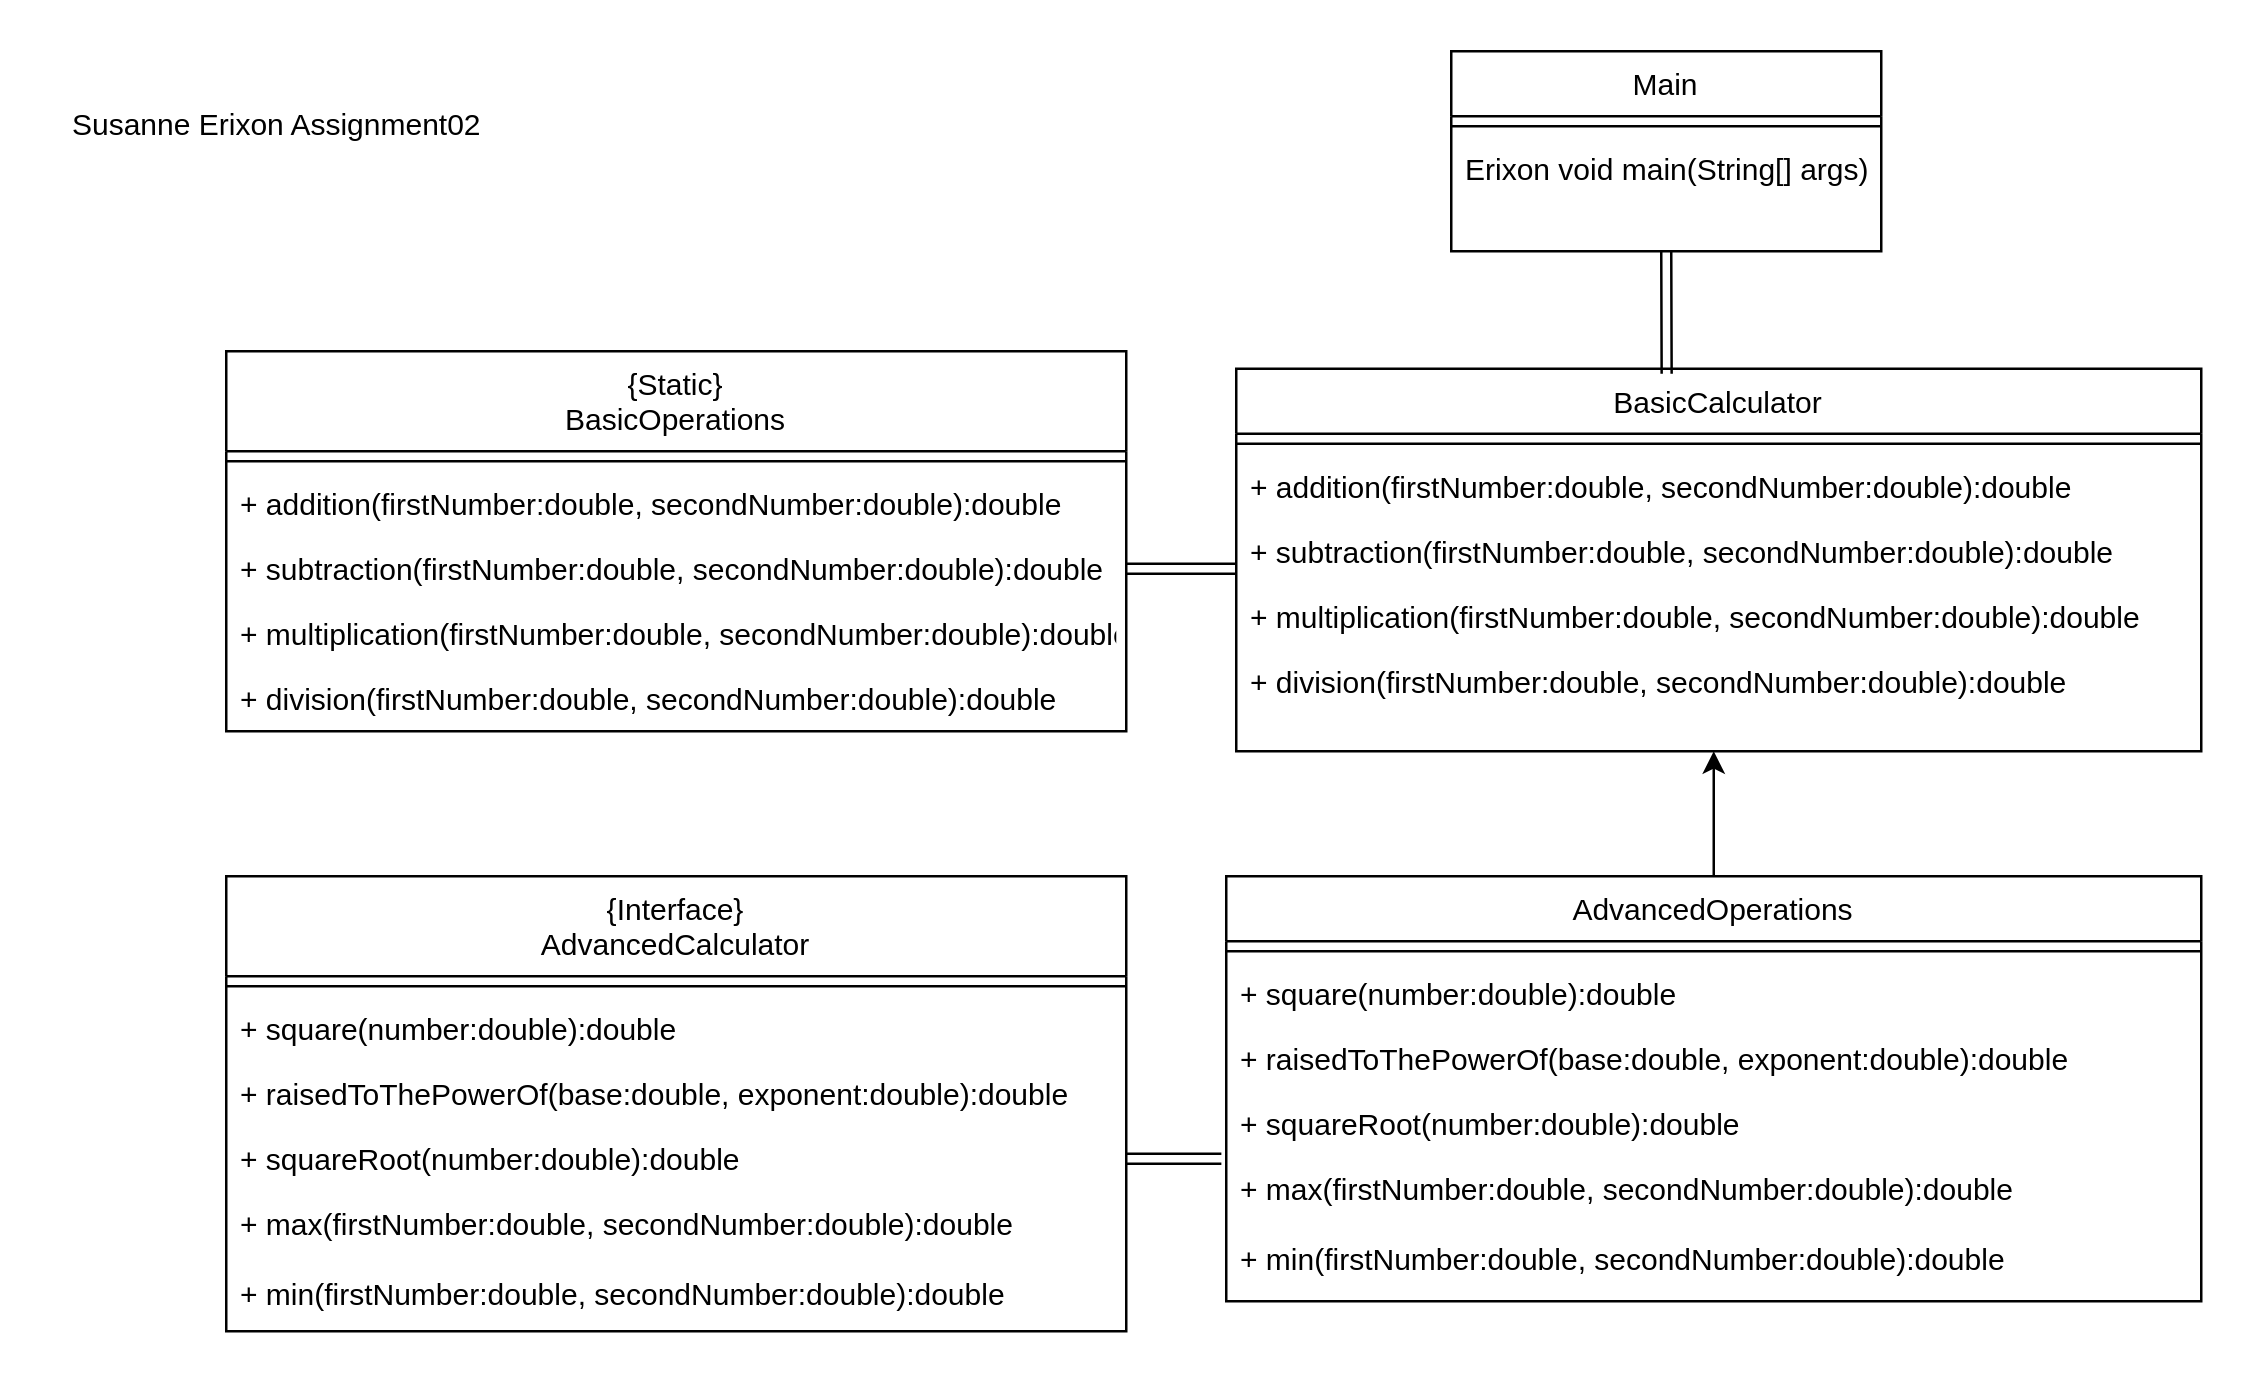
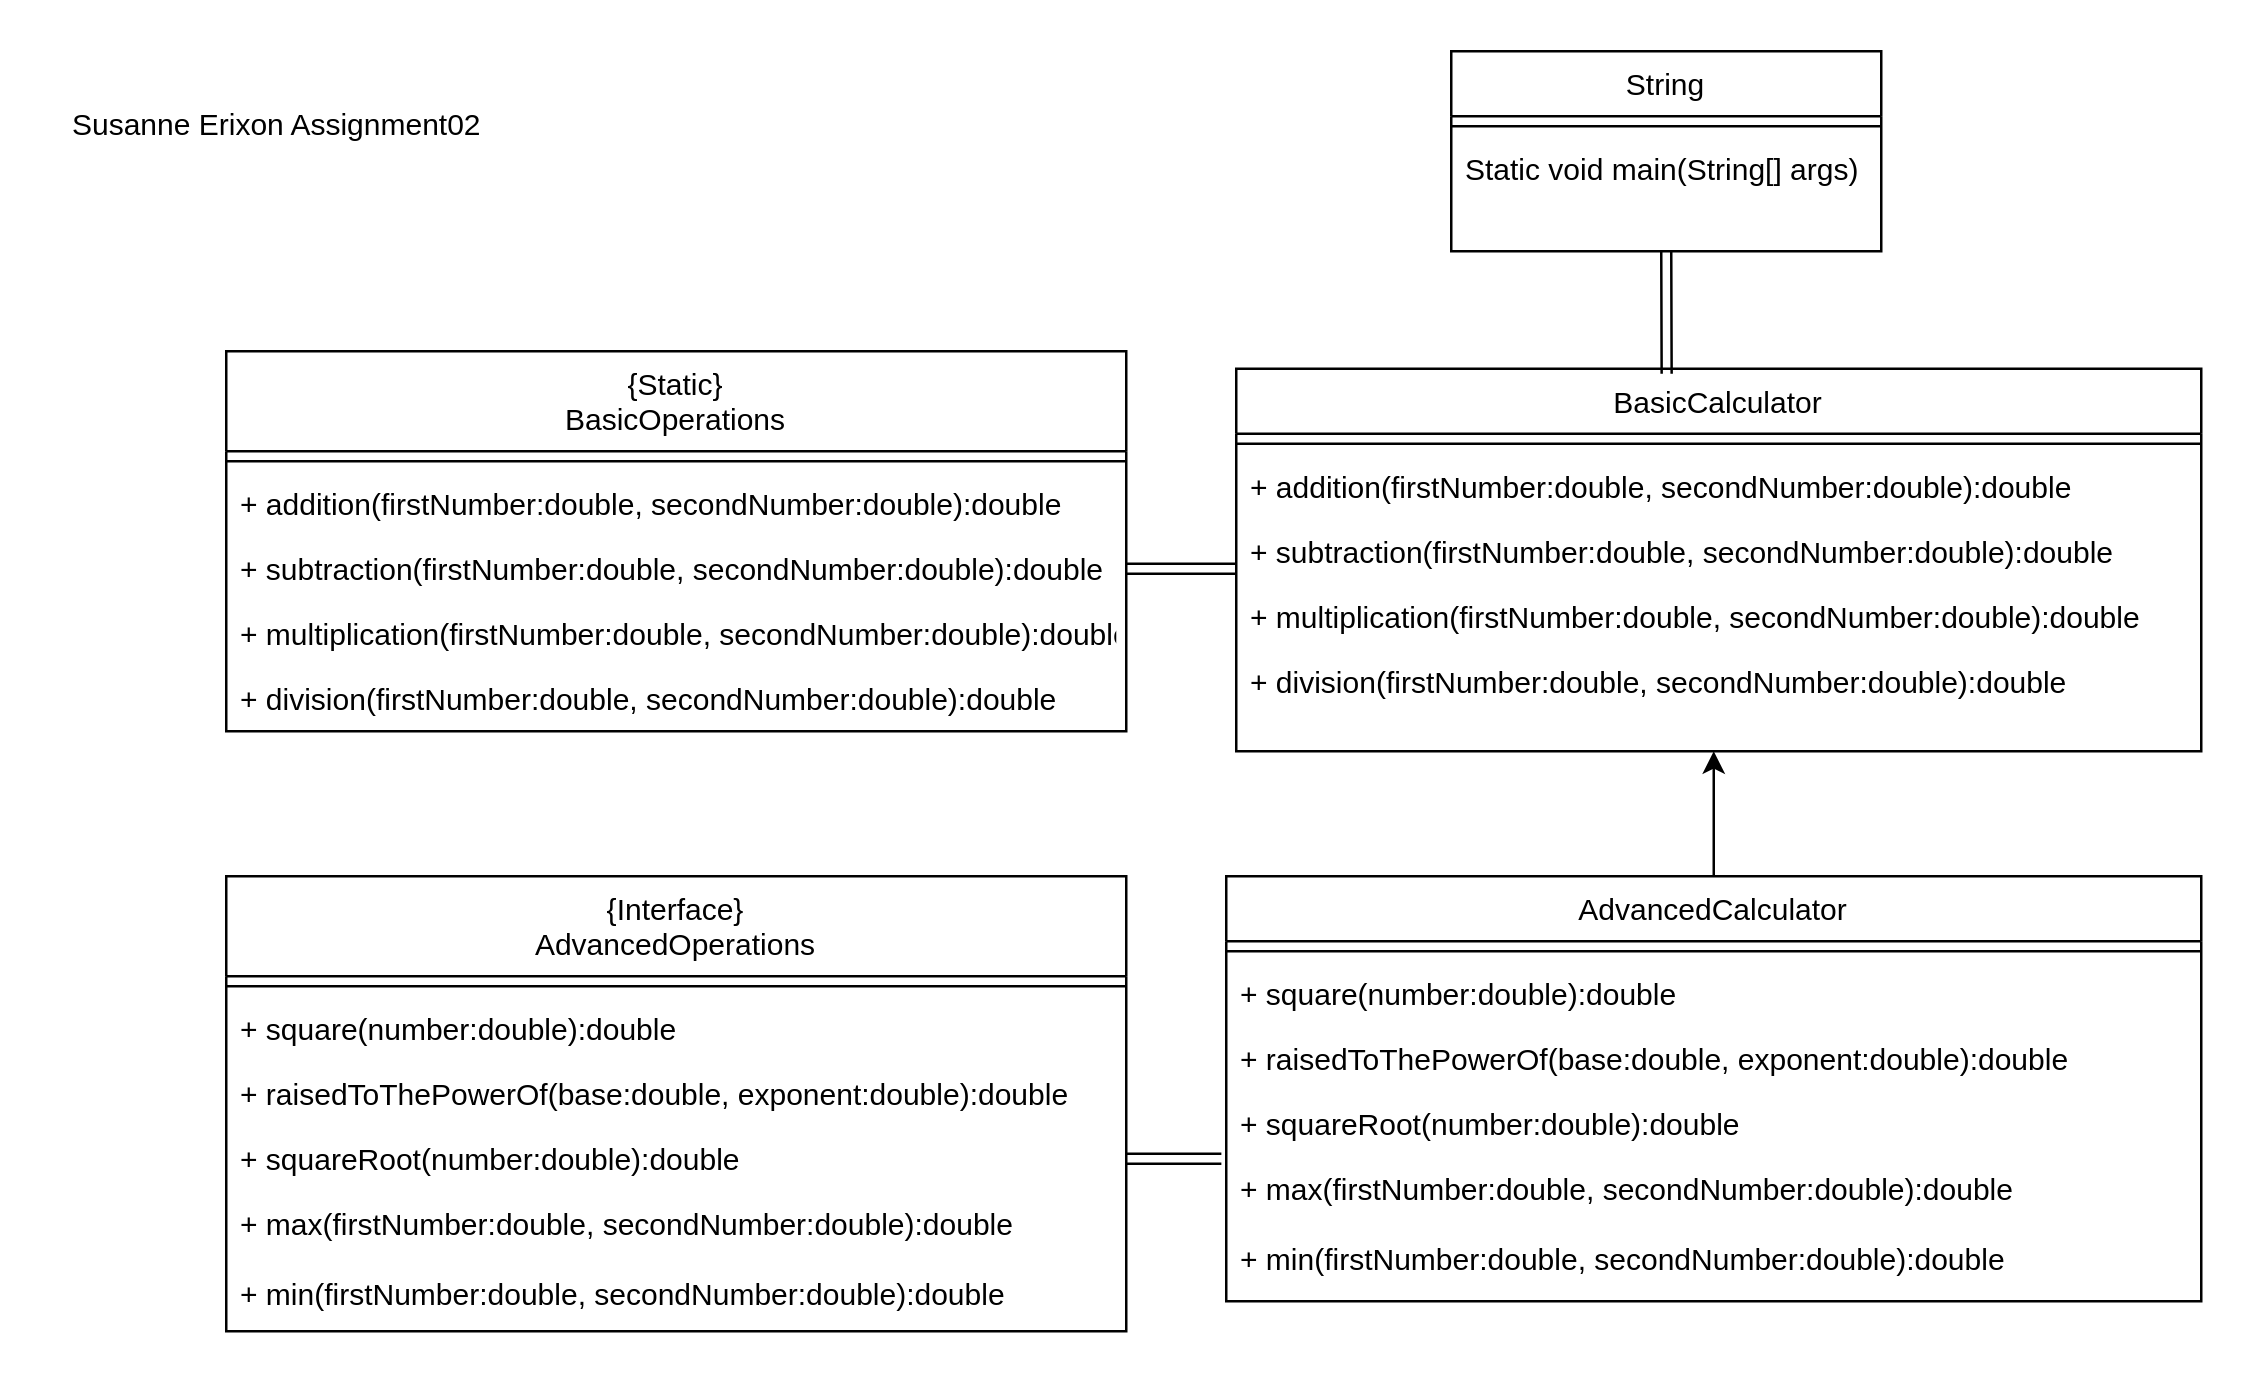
(1665, 85) -> (1665, 85)
(1698, 170) -> (1698, 170)
(675, 910) -> (675, 910)
(1713, 910) -> (1713, 910)
